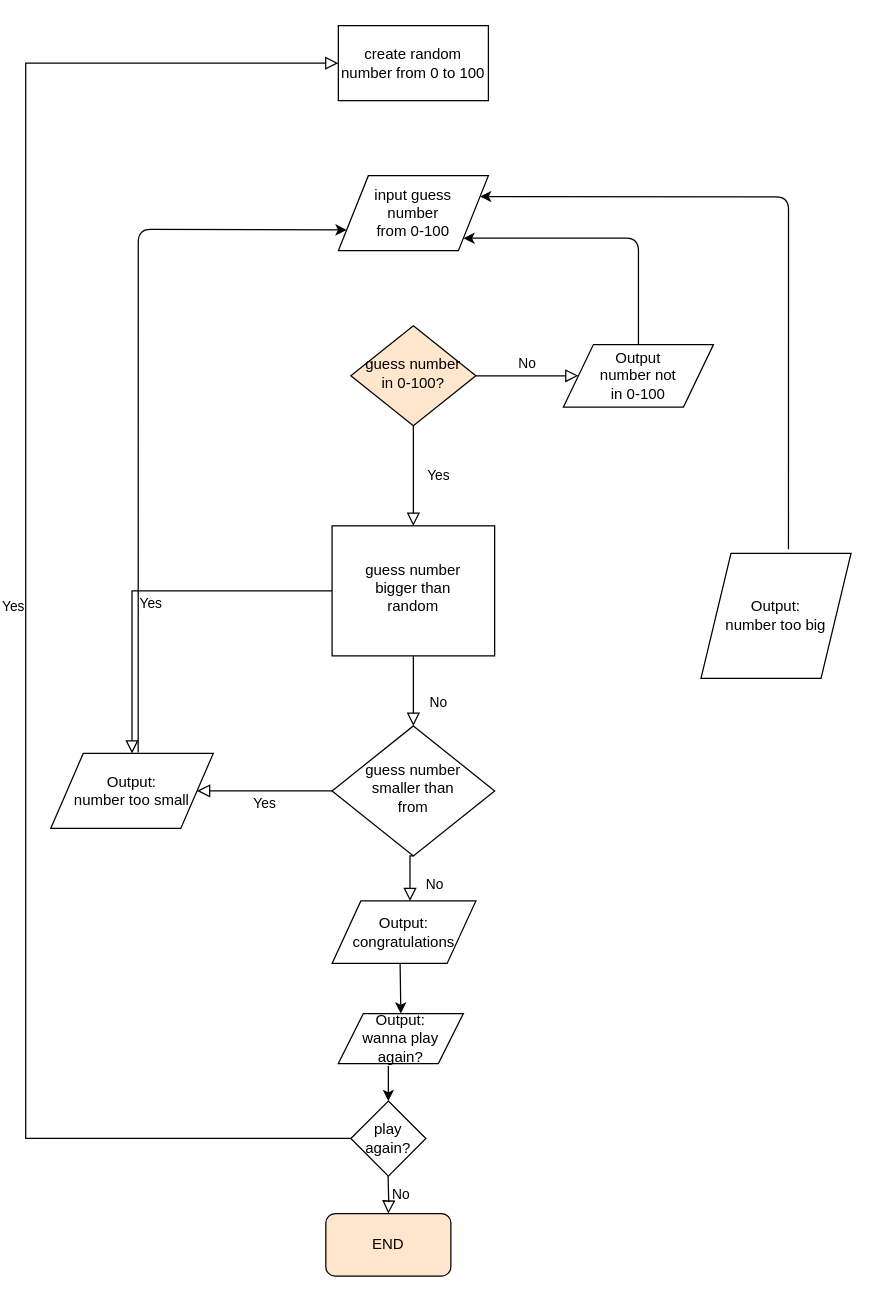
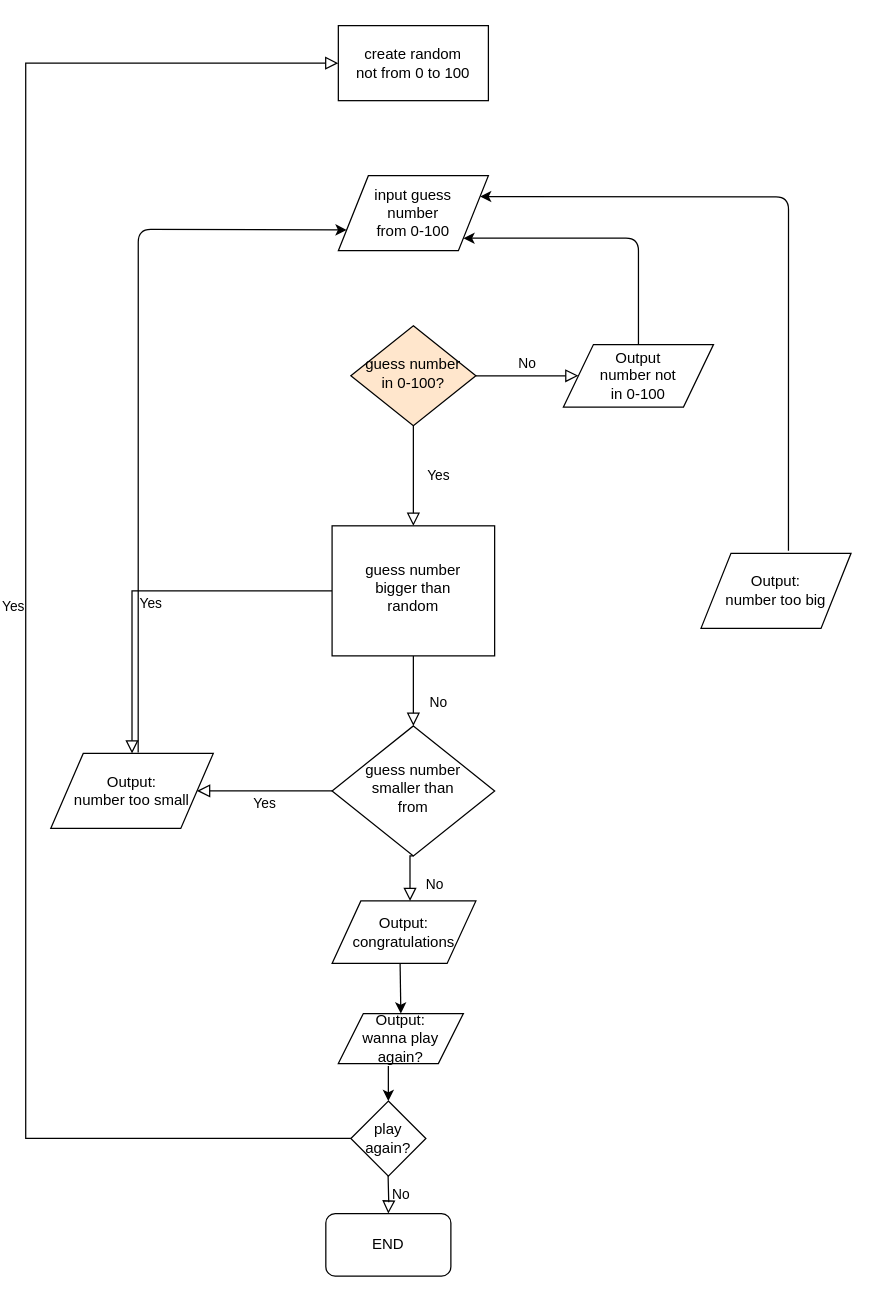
(413, 63) -> (413, 63)
(776, 616) -> (776, 591)
(388, 1244) -> (388, 1244)
